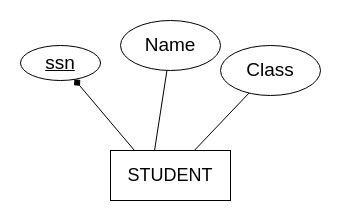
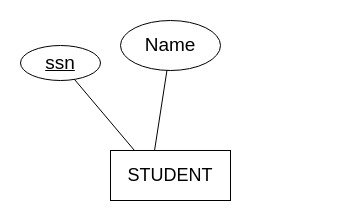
(271, 71) -> none
(80, 86) -> (78, 83)
(221, 122) -> none
